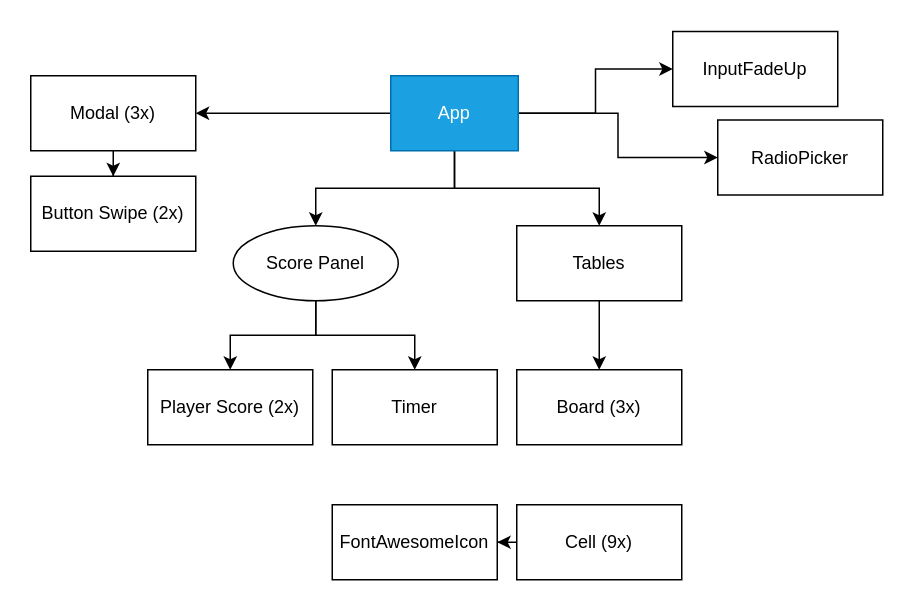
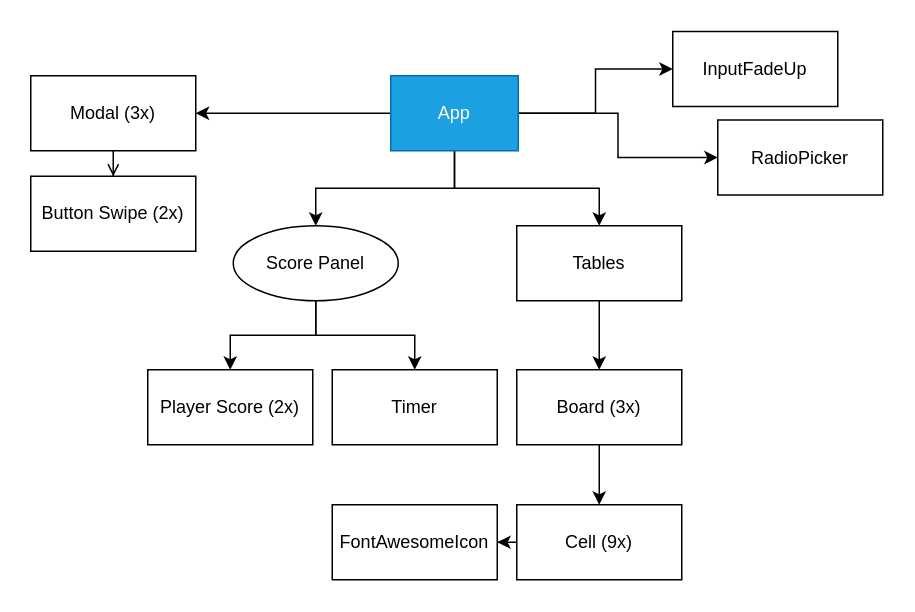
(113, 165) -> (113, 167)
none -> (599, 470)
